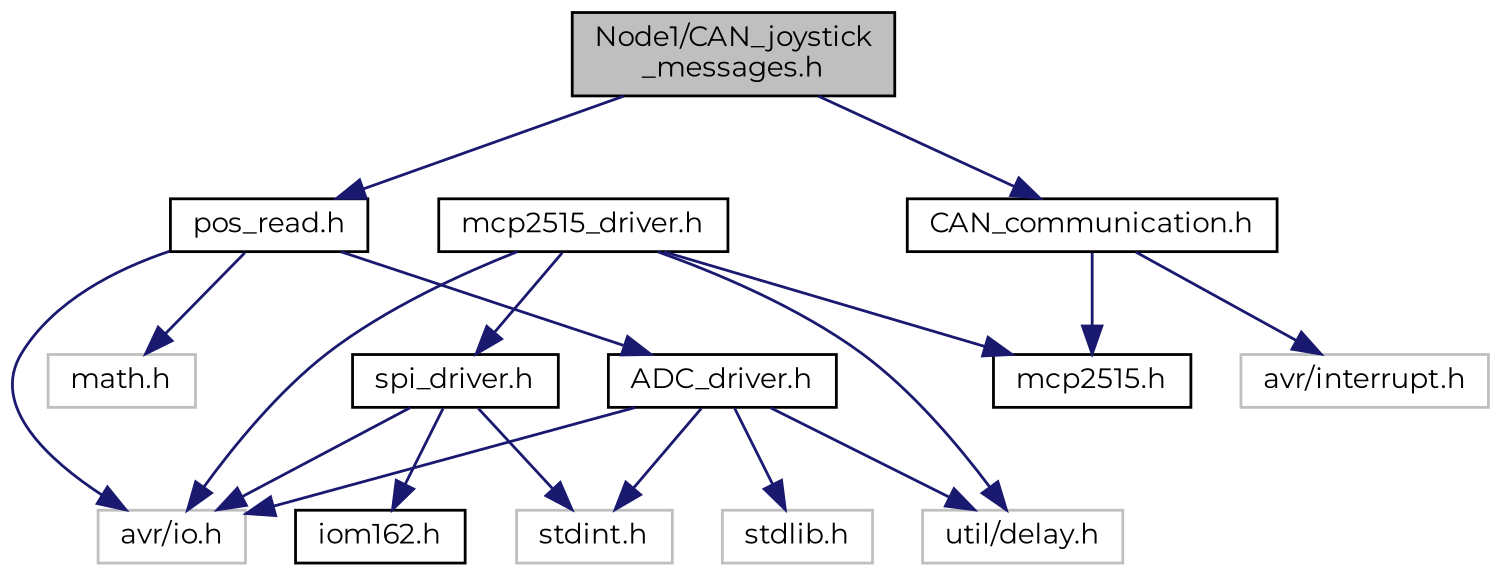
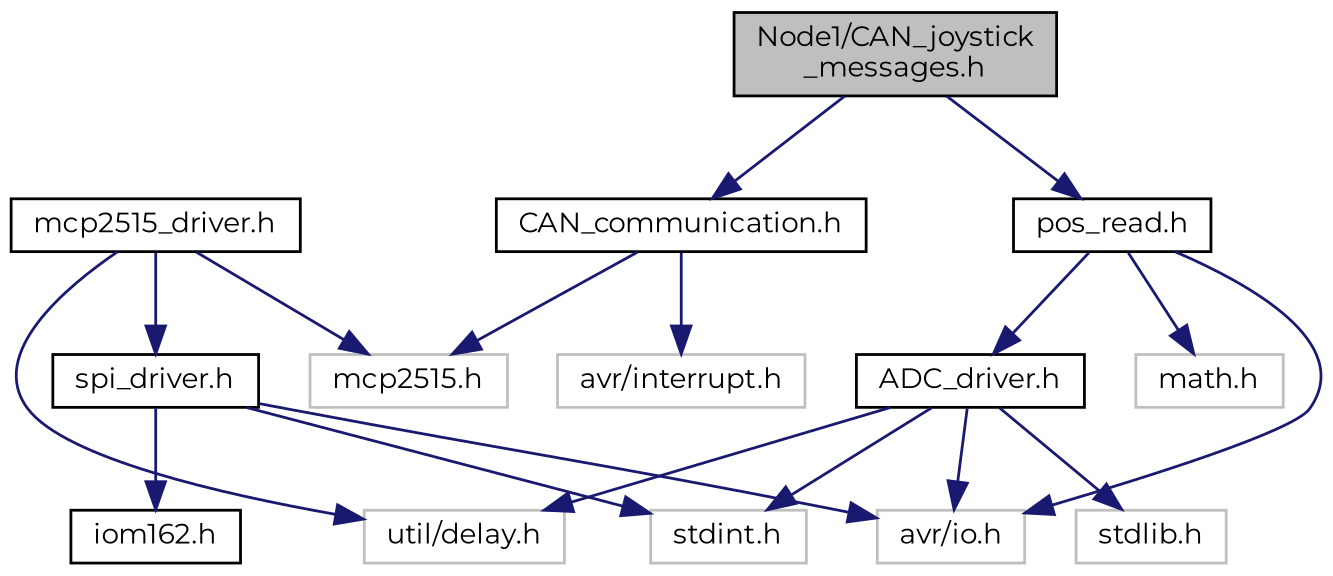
(341, 343) -> none
(1092, 381) -> (409, 381)
